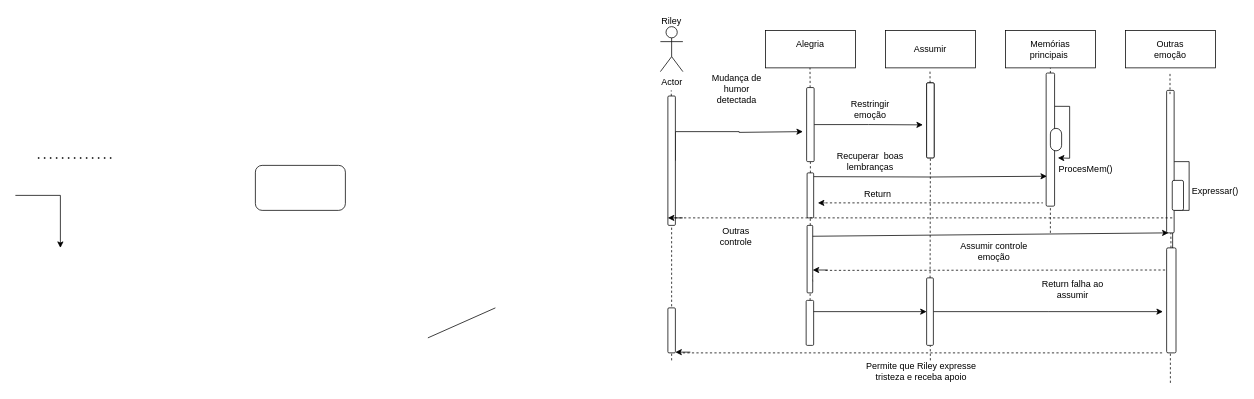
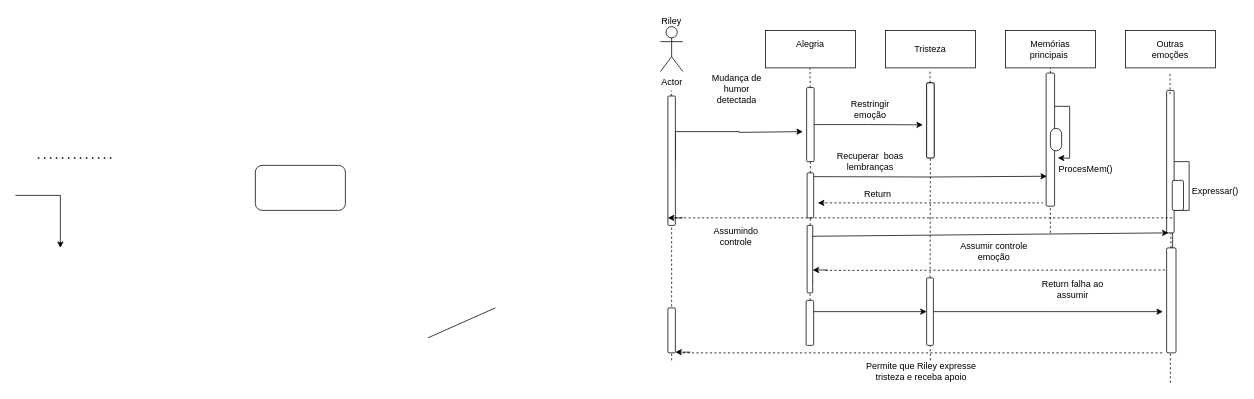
(930, 49) -> (930, 49)
(1170, 49) -> (1170, 49)
(736, 237) -> (736, 237)
